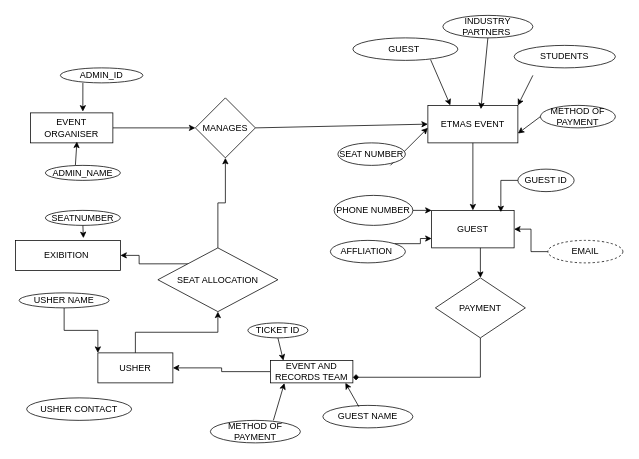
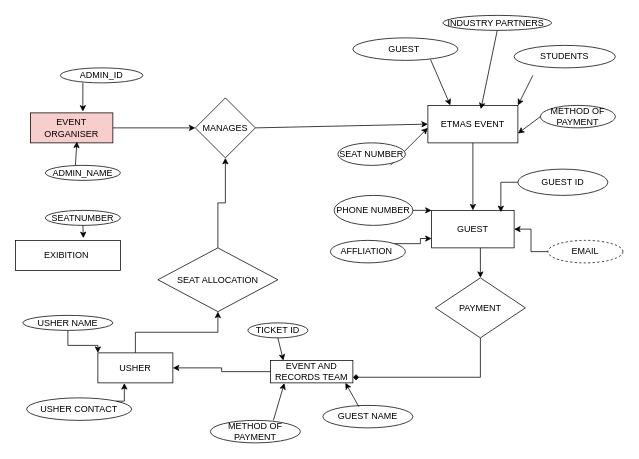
(488, 27) -> (497, 23)
(72, 128) -> (72, 128)
(546, 180) -> (563, 182)
(169, 264) -> none
(64, 300) -> (68, 323)
none -> (124, 397)
